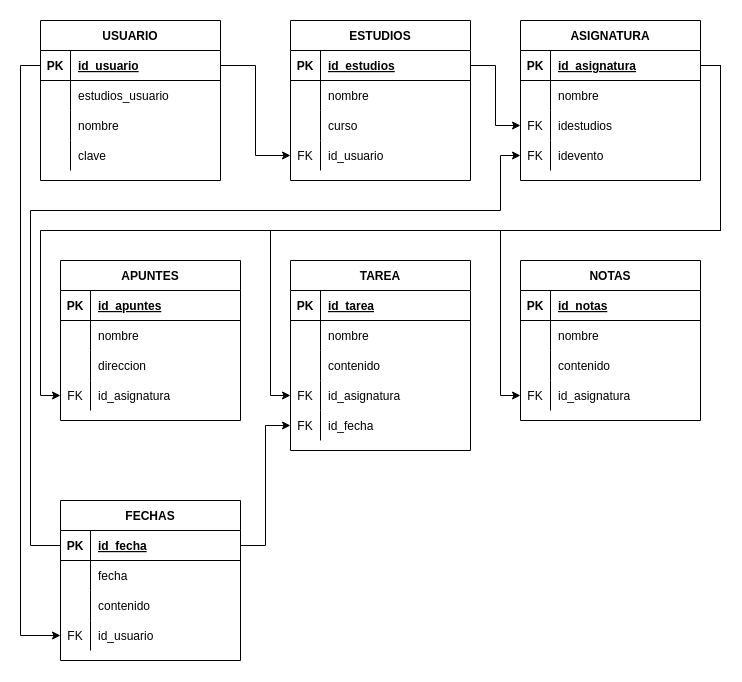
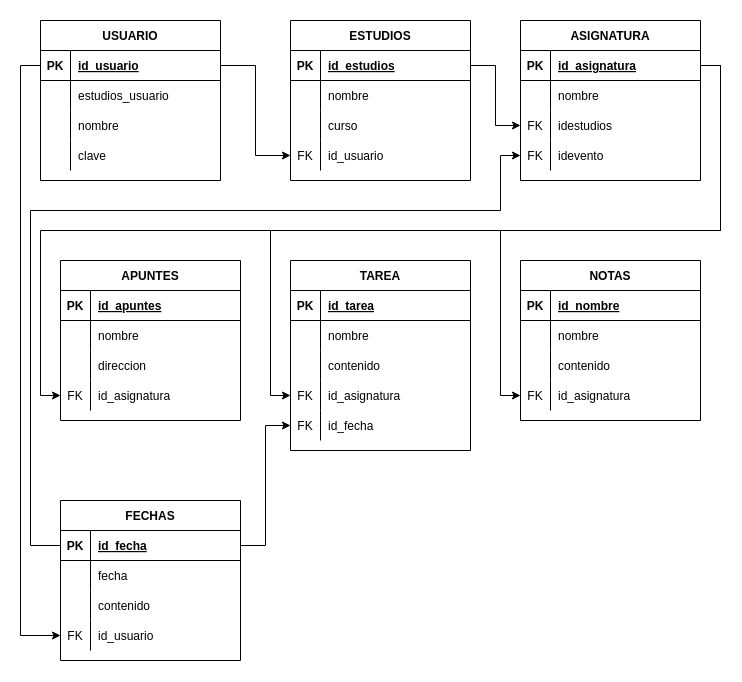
(583, 306) -> (587, 306)
